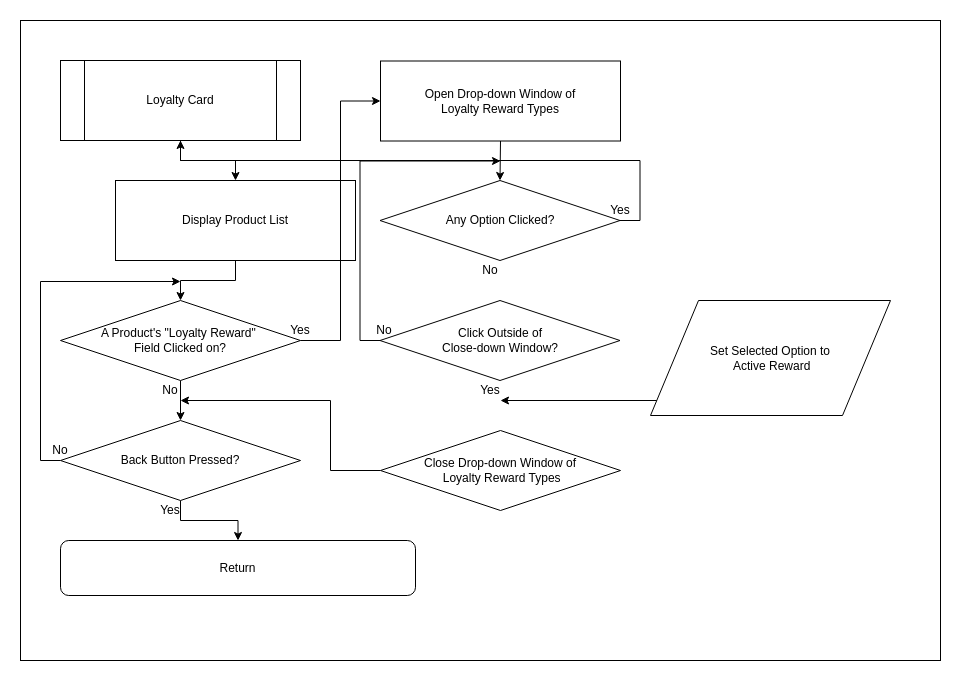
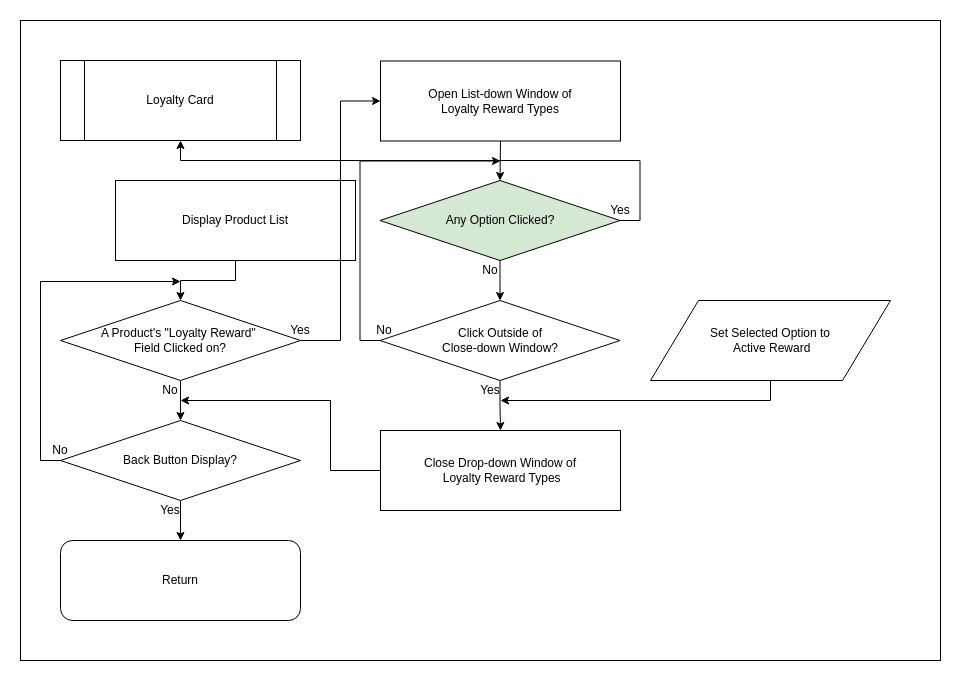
(501, 102) -> (501, 102)
(236, 168) -> none
(500, 221) -> (500, 221)
none -> (500, 277)
(771, 358) -> (771, 341)
none -> (500, 402)
(181, 461) -> (181, 461)
(501, 471) -> (501, 471)
(238, 568) -> (181, 581)
